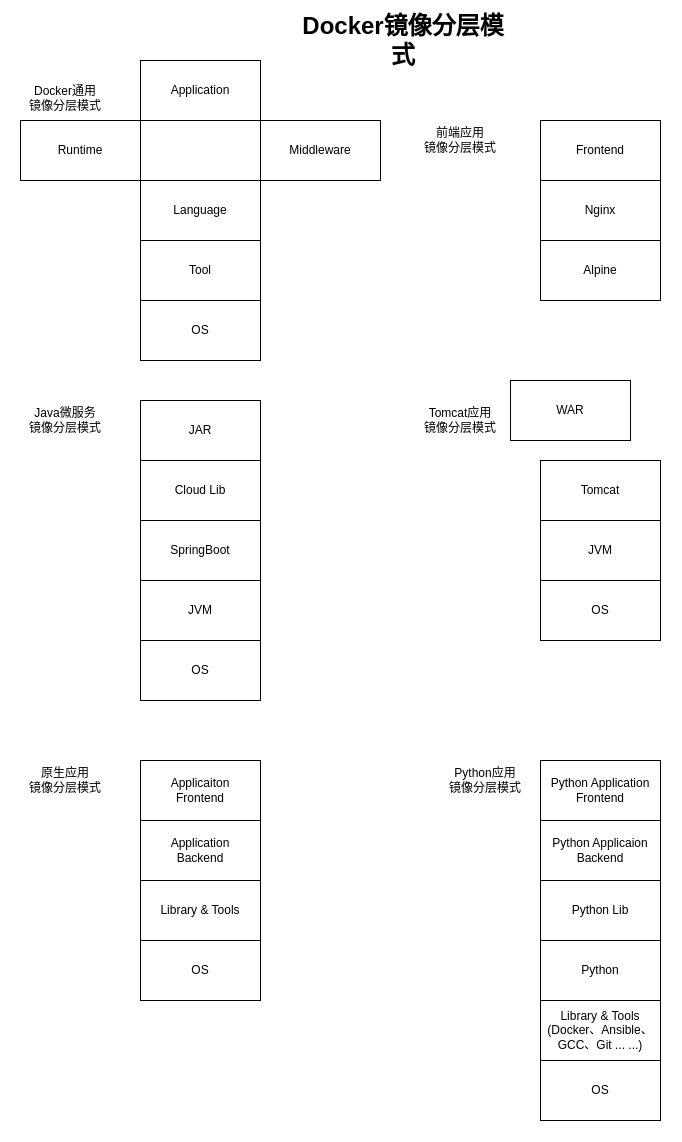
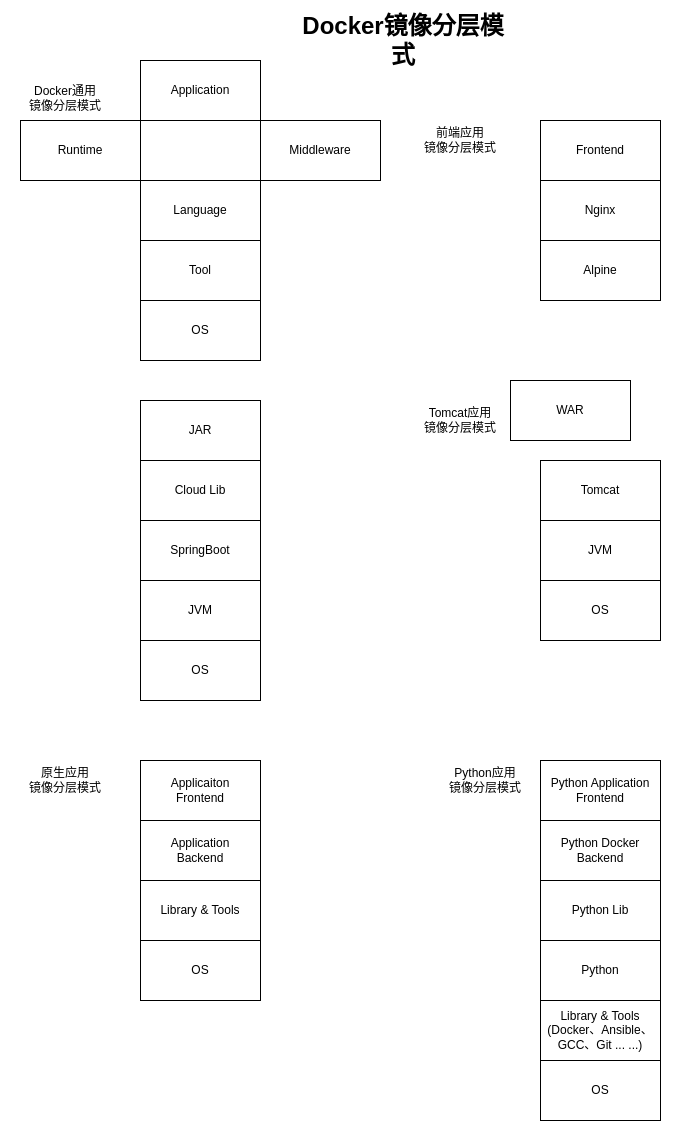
(66, 421) -> none
(601, 851) -> (601, 851)
